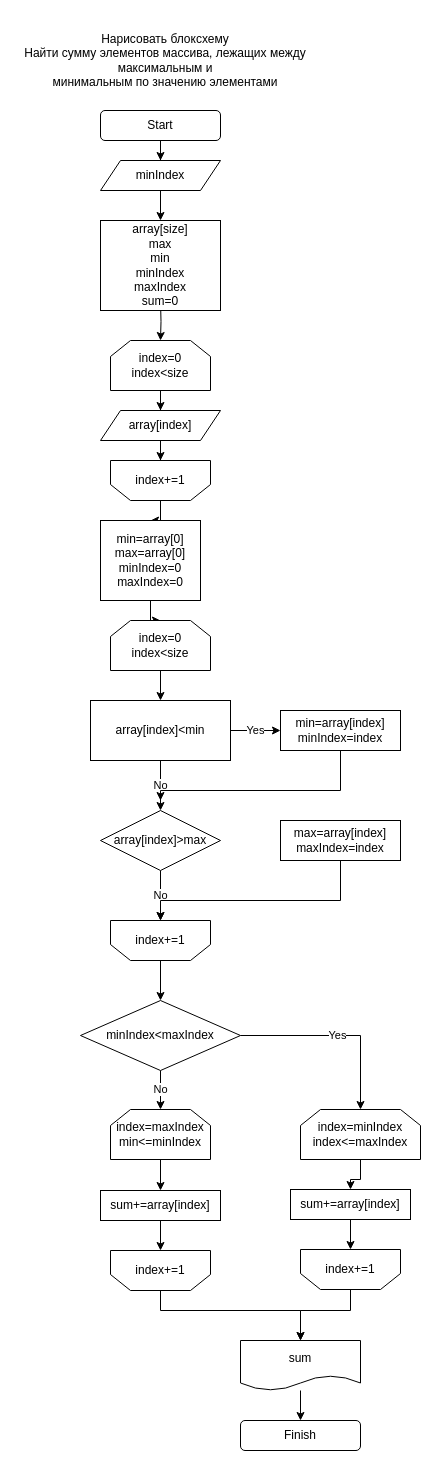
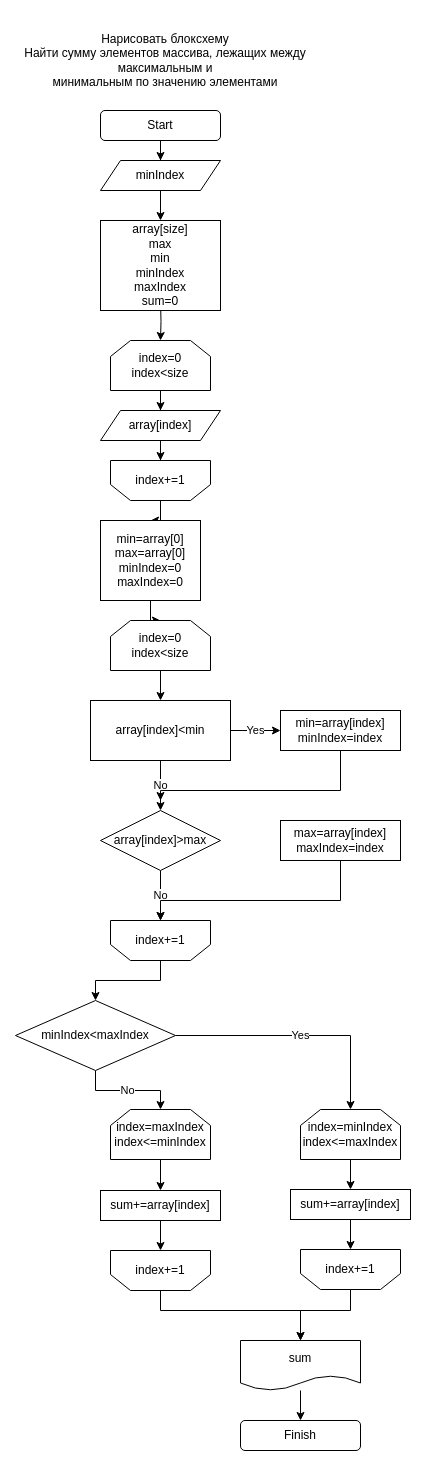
(161, 1036) -> (96, 1036)
(161, 1135) -> (161, 1135)
(361, 1135) -> (351, 1135)
